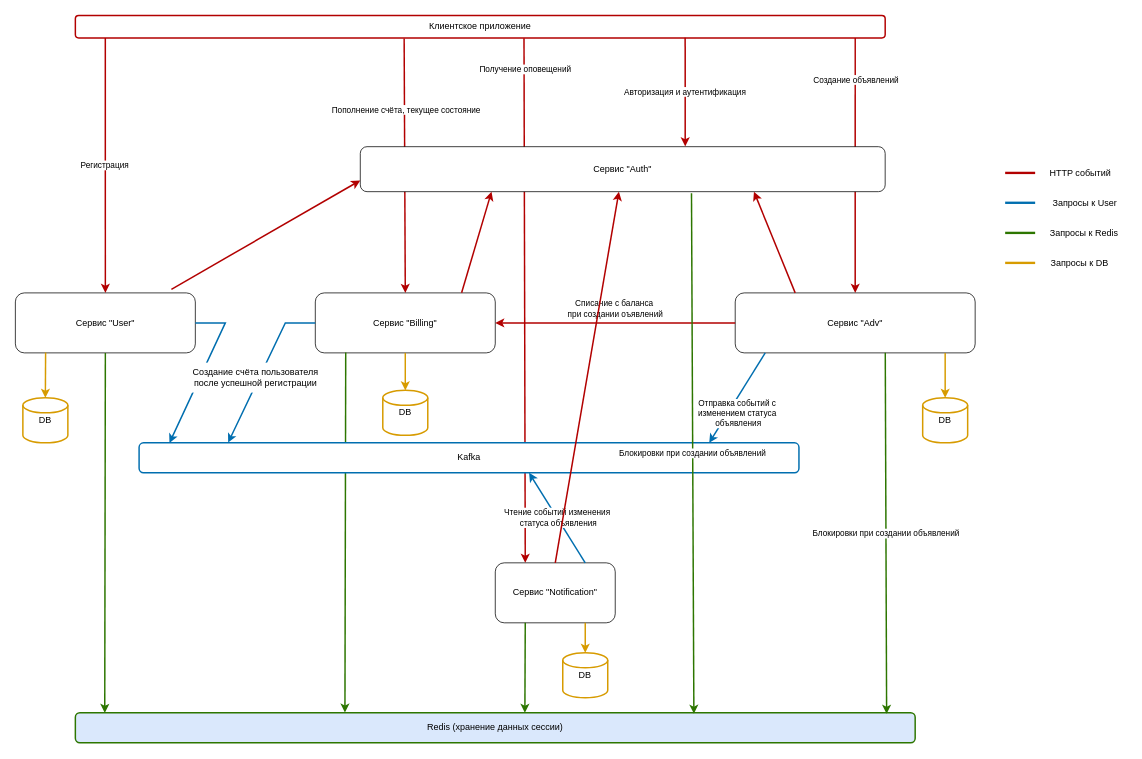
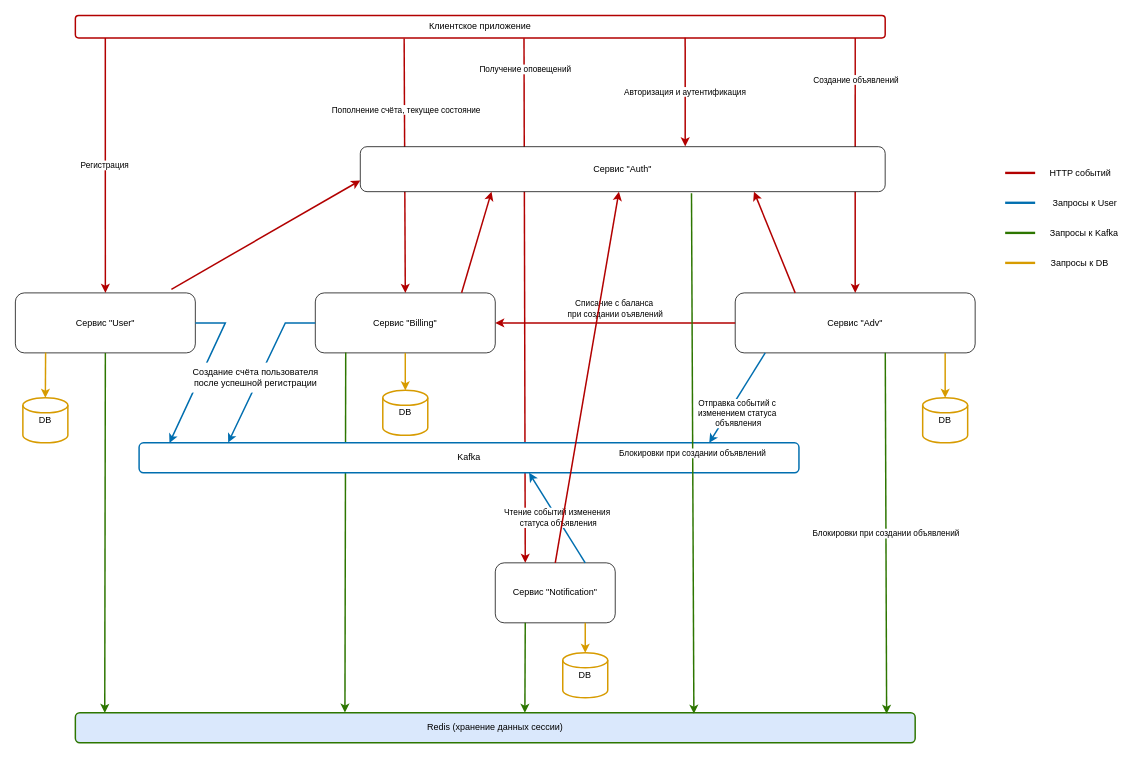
(1085, 233) -> (1085, 233)
